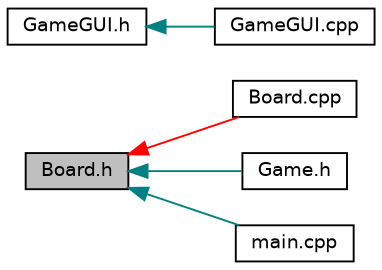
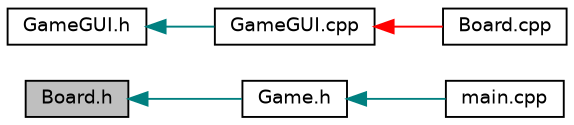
(193, 133) -> (418, 27)
(193, 210) -> (406, 99)
